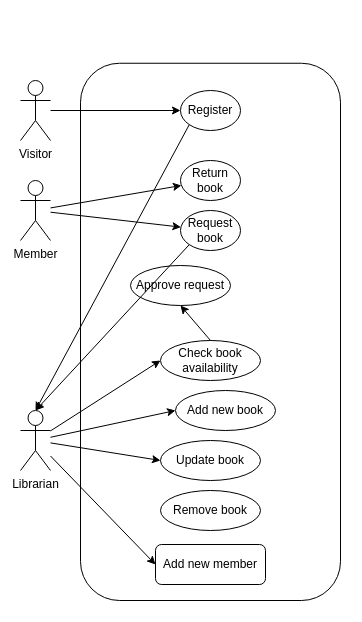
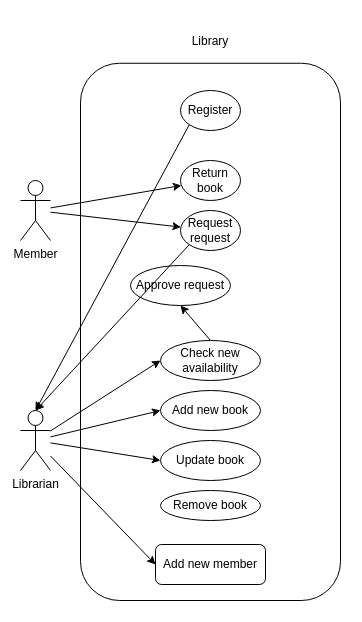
none -> (211, 42)
(36, 111) -> none
(112, 111) -> none
(211, 231) -> (211, 231)
(211, 361) -> (211, 361)
(226, 411) -> (211, 411)
(211, 511) -> (211, 506)
